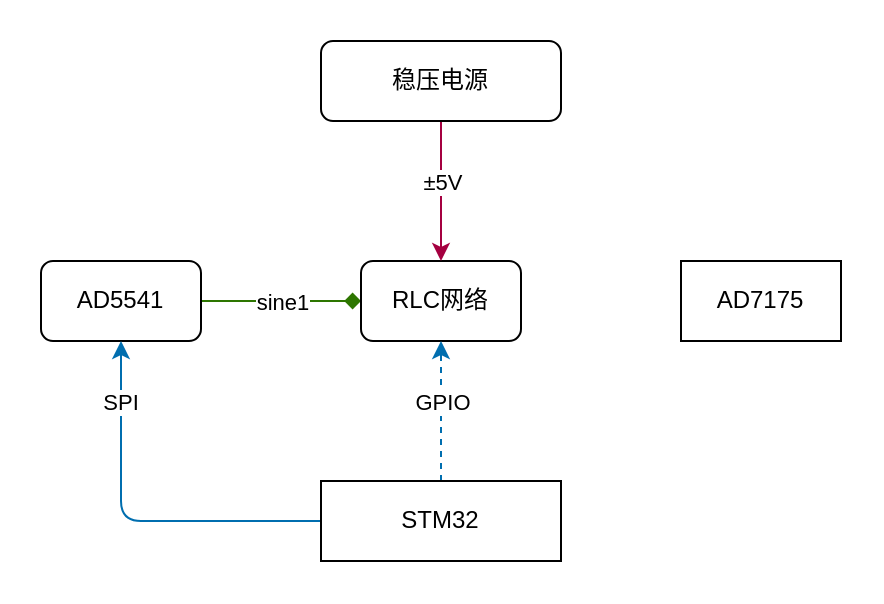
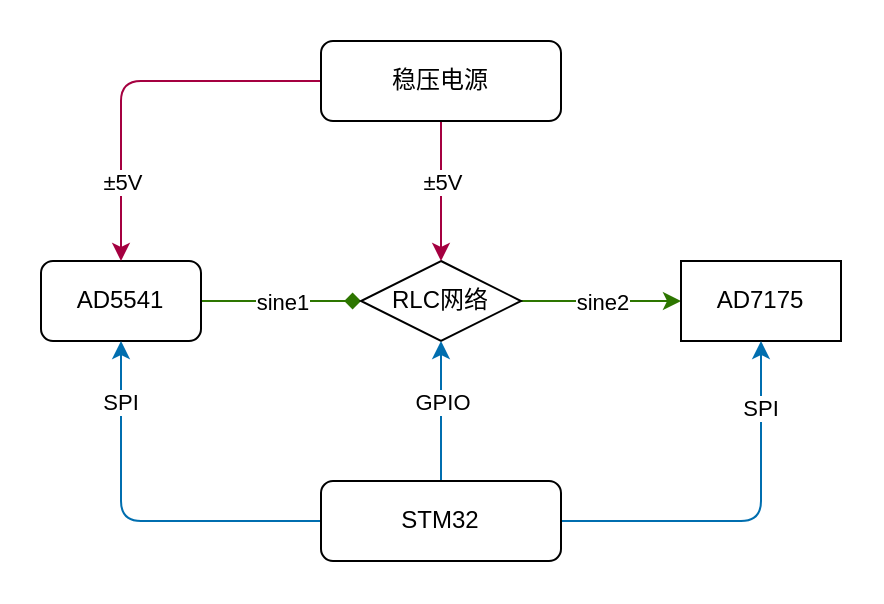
none -> (145, 81)
(441, 301) -> (441, 301)
none -> (594, 301)
(441, 448) -> (441, 448)
(441, 521) -> (441, 521)
none -> (737, 521)
